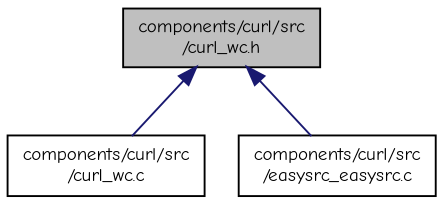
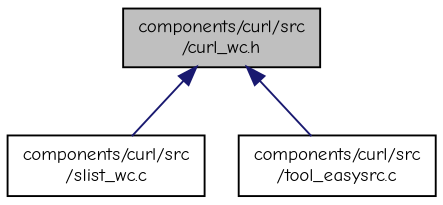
(106, 166) -> (106, 166)
(337, 166) -> (337, 166)
